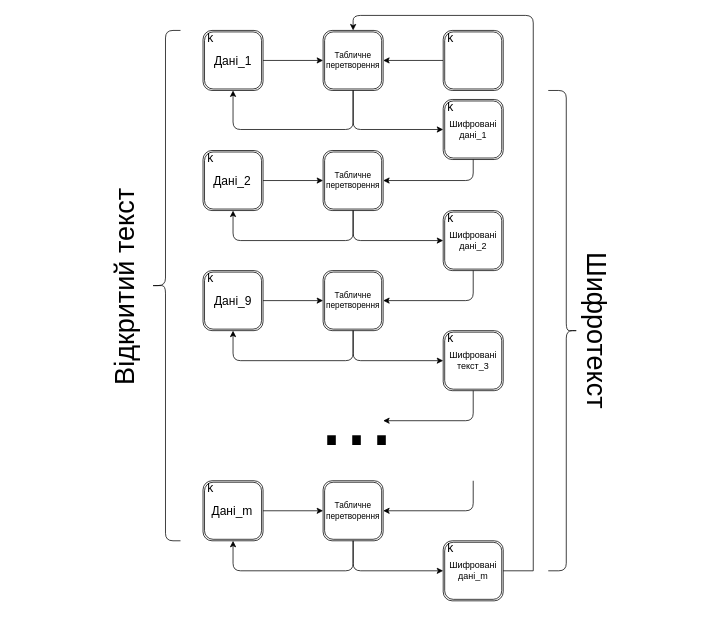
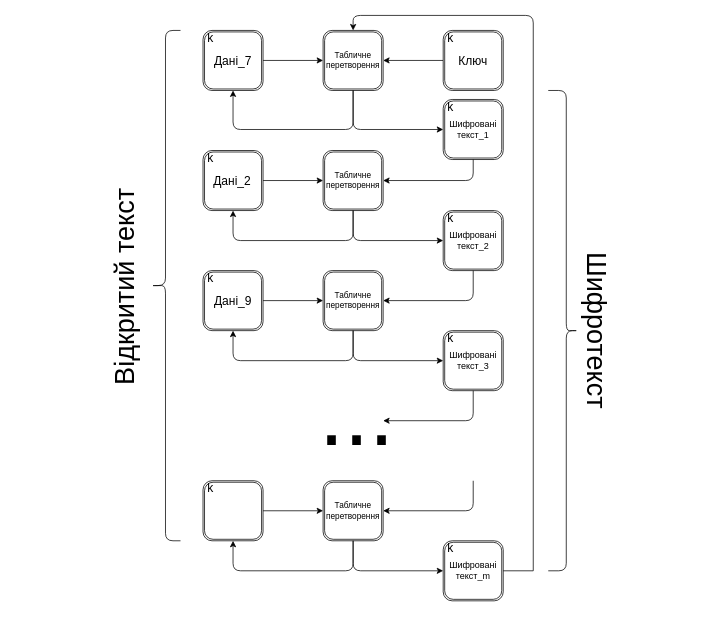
(233, 60) -> (233, 60)
none -> (473, 60)
(473, 129) -> (473, 129)
(473, 240) -> (473, 240)
(232, 510) -> none
(473, 570) -> (473, 570)
